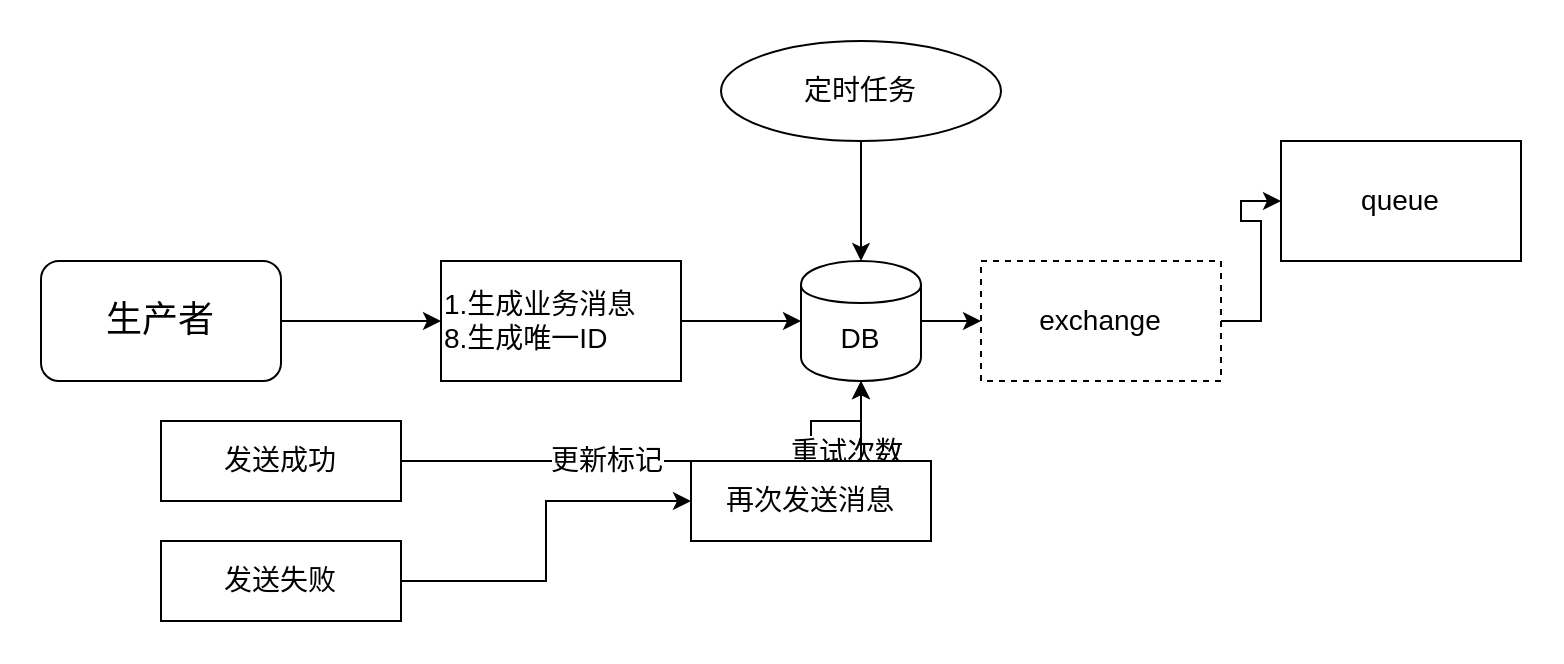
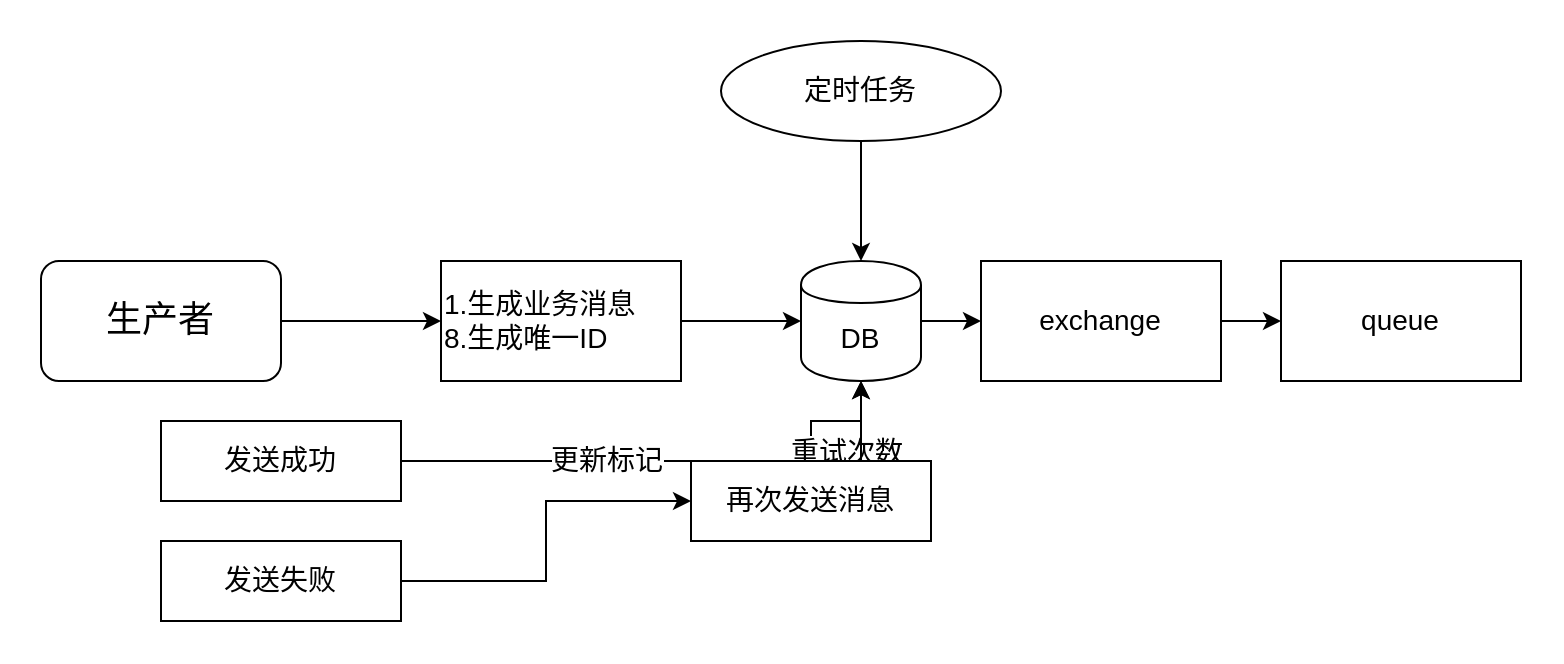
(1401, 201) -> (1401, 321)
(1101, 321) -> (1101, 321)
